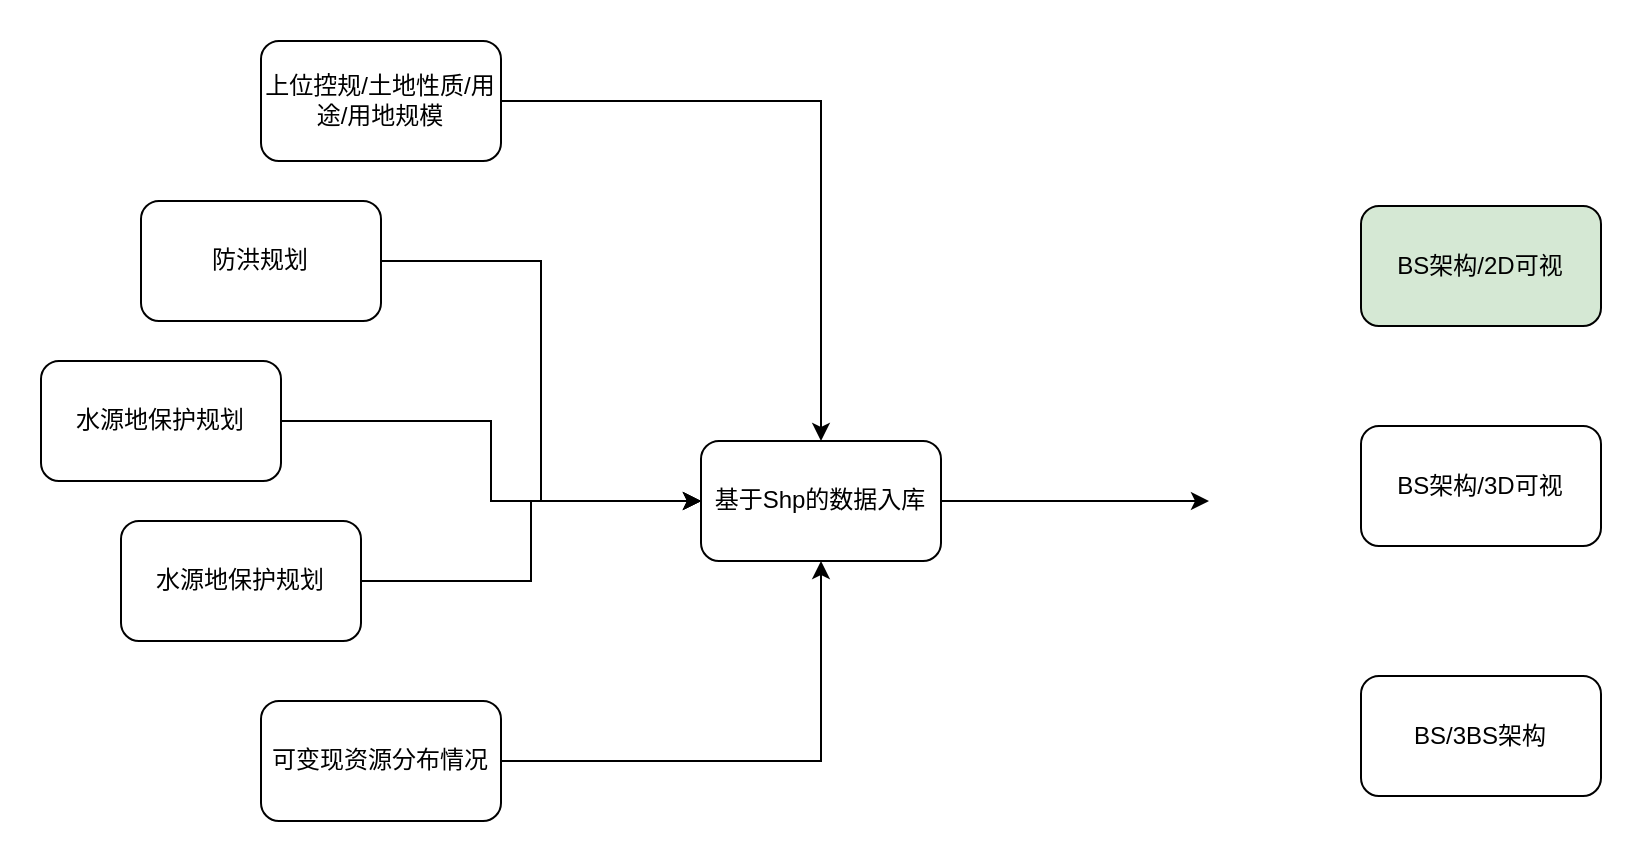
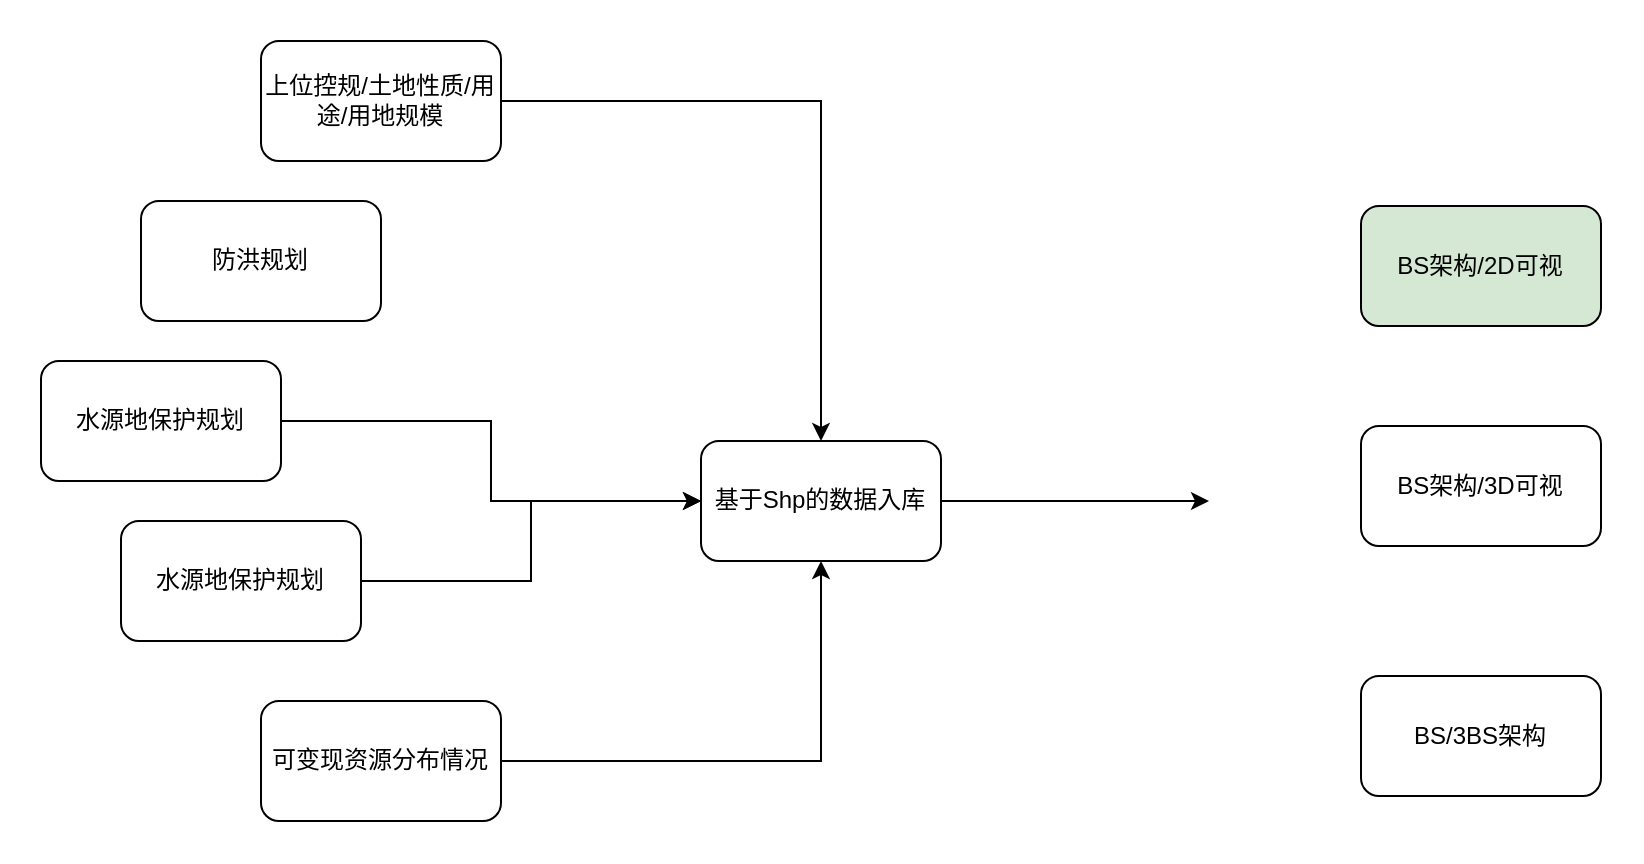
(541, 299) -> none
